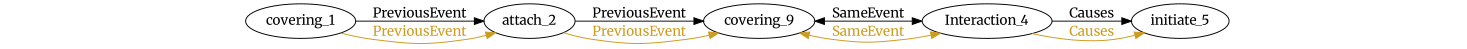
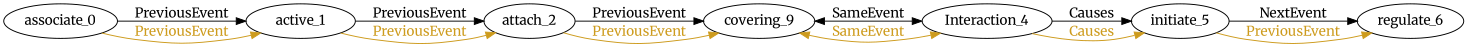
none -> (61, 21)
(301, 21) -> (301, 21)
none -> (1411, 21)
